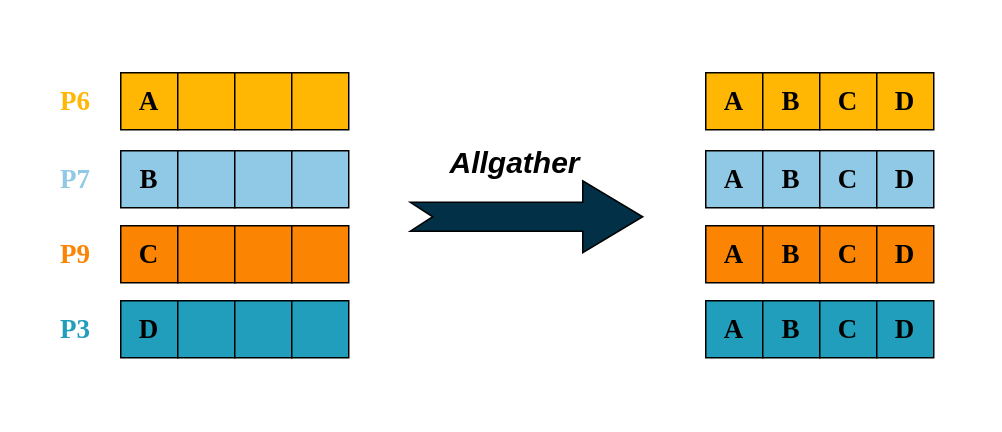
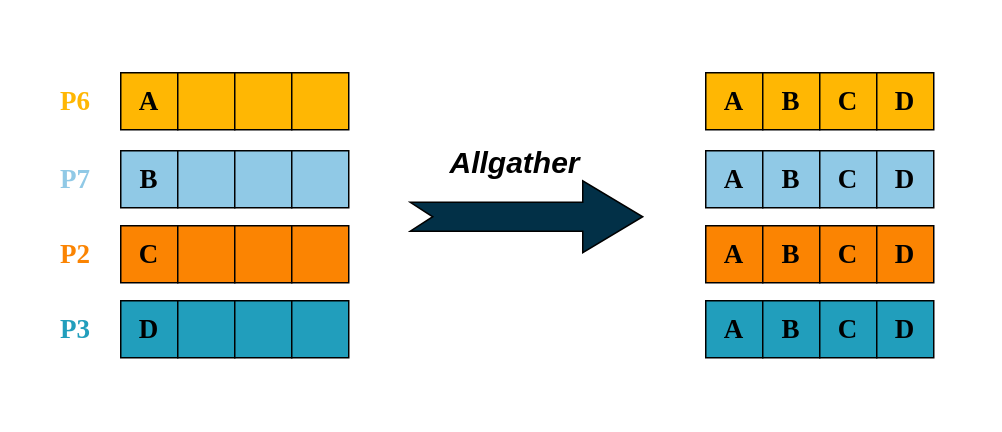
(76, 254) -> (76, 254)
